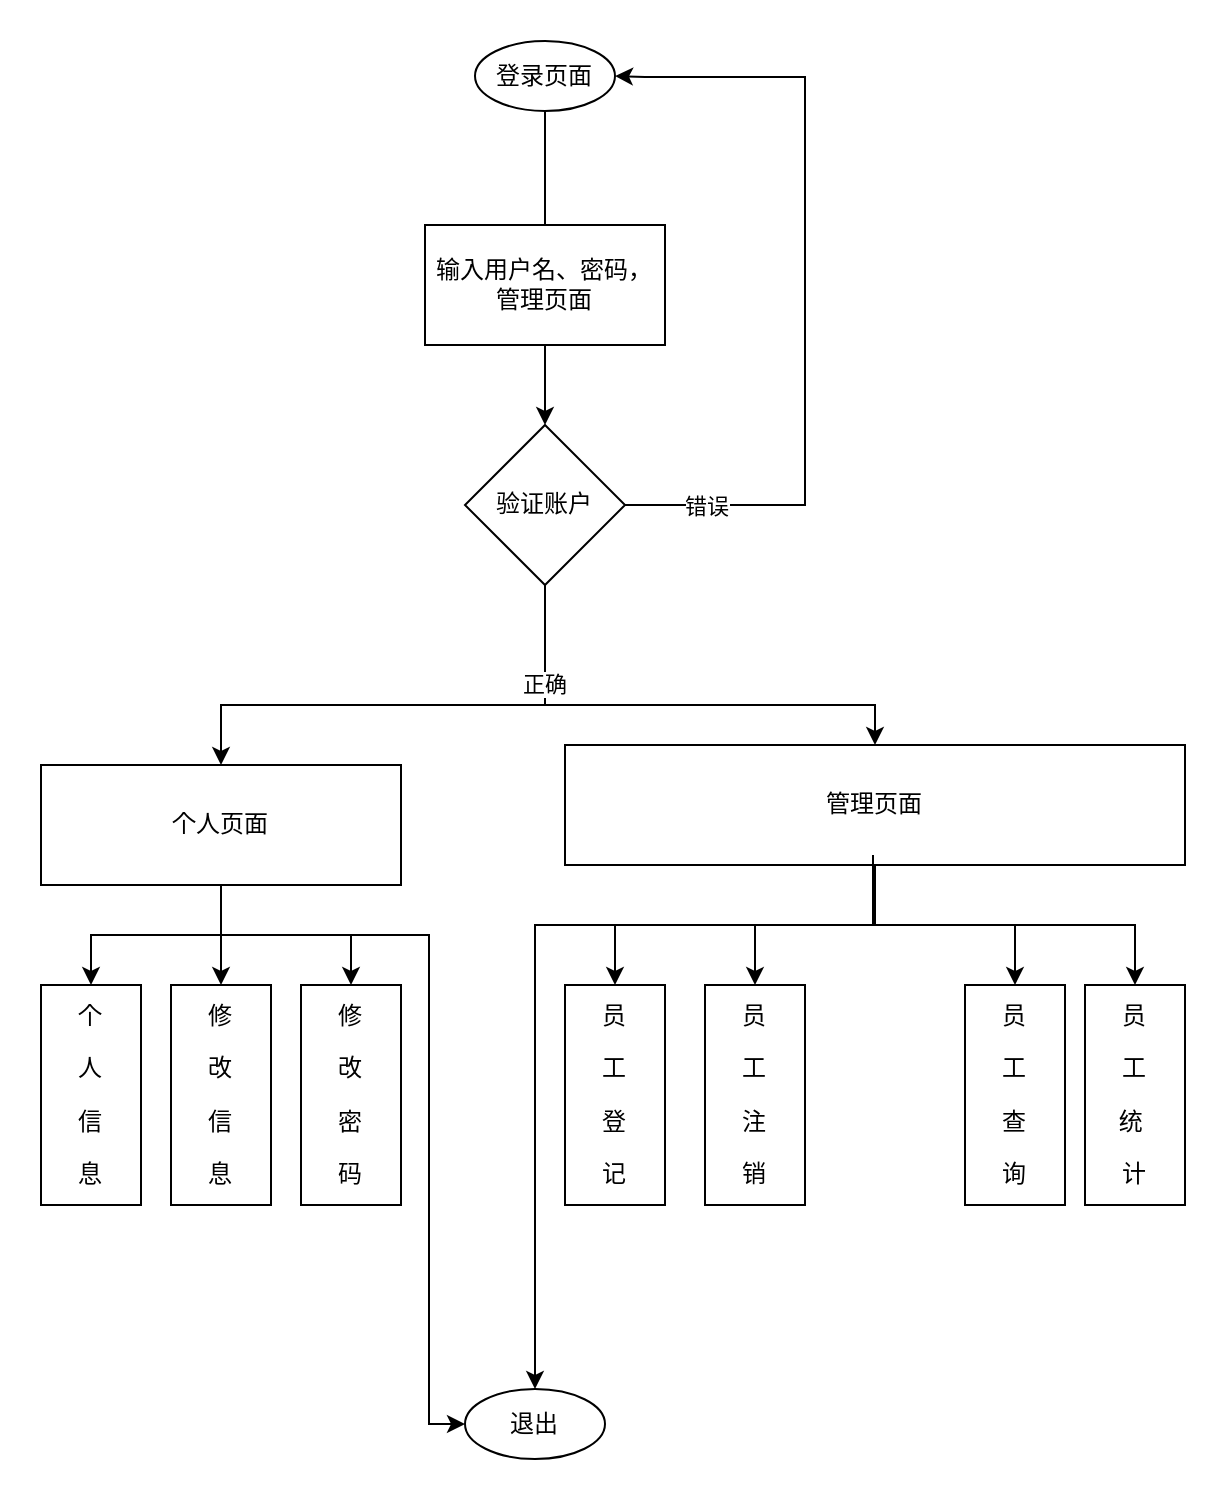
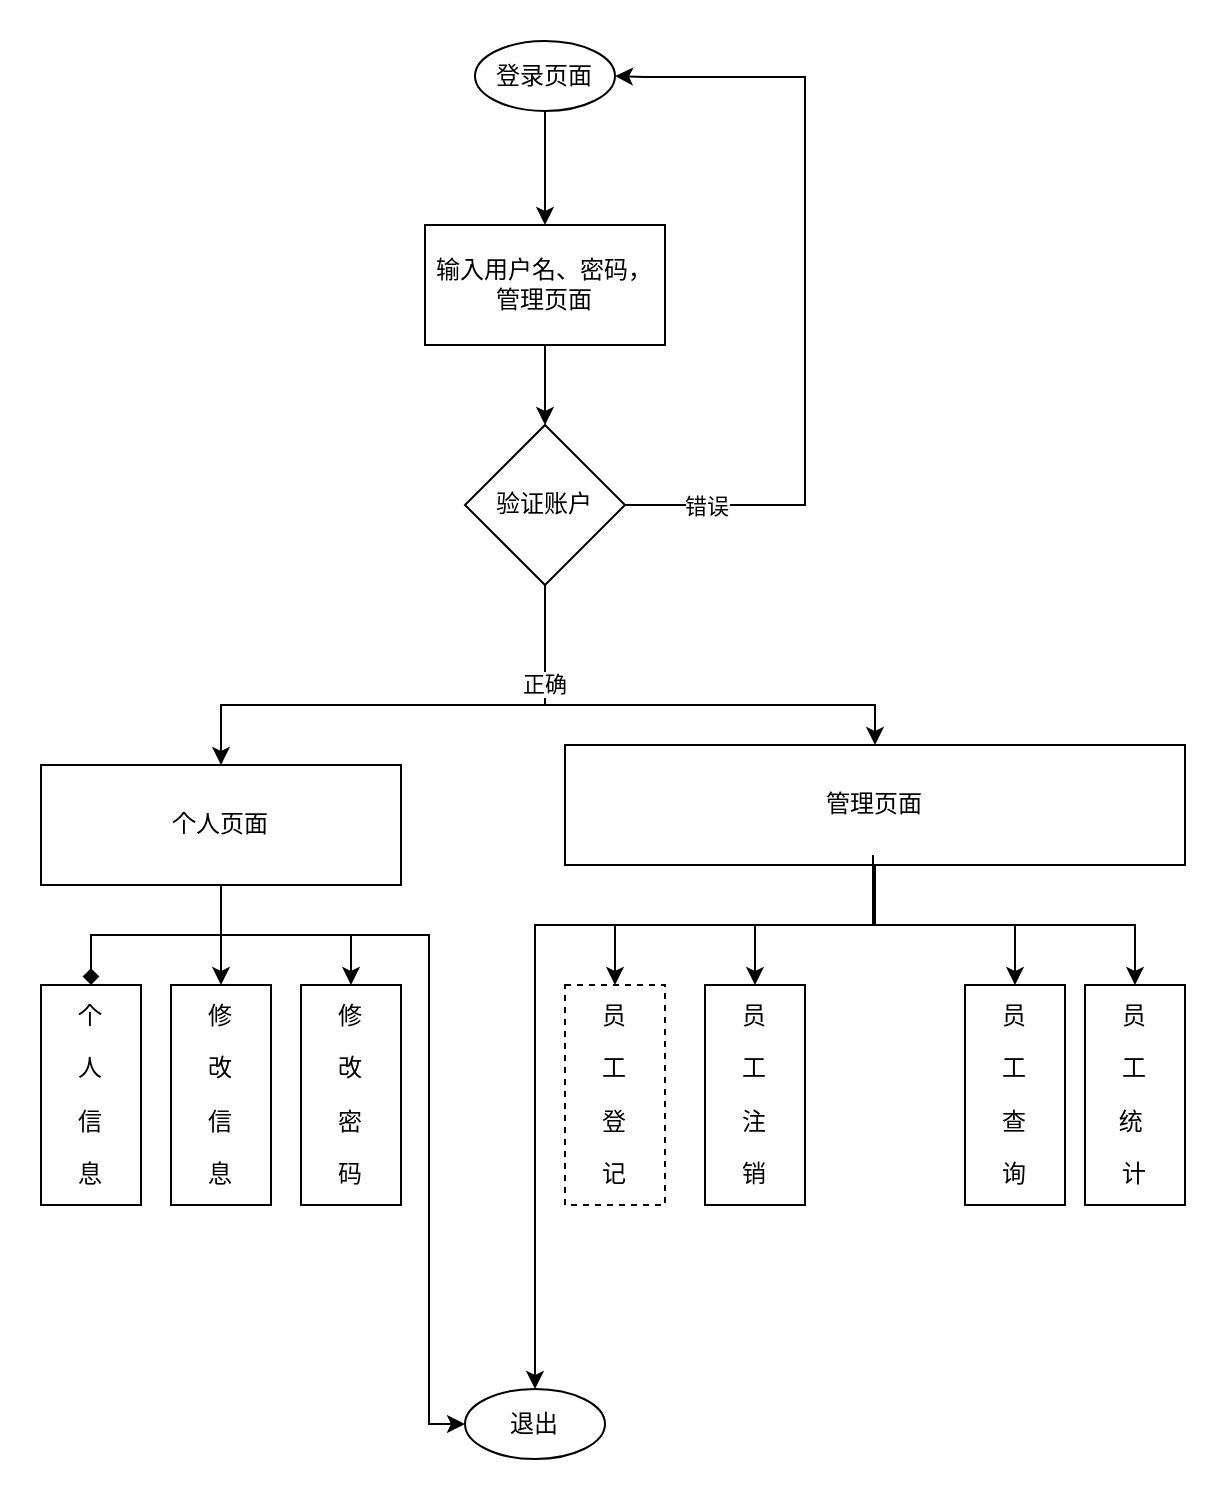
(545, 215) -> (545, 210)
(91, 970) -> (91, 969)
(615, 1095) -> (615, 1095)
